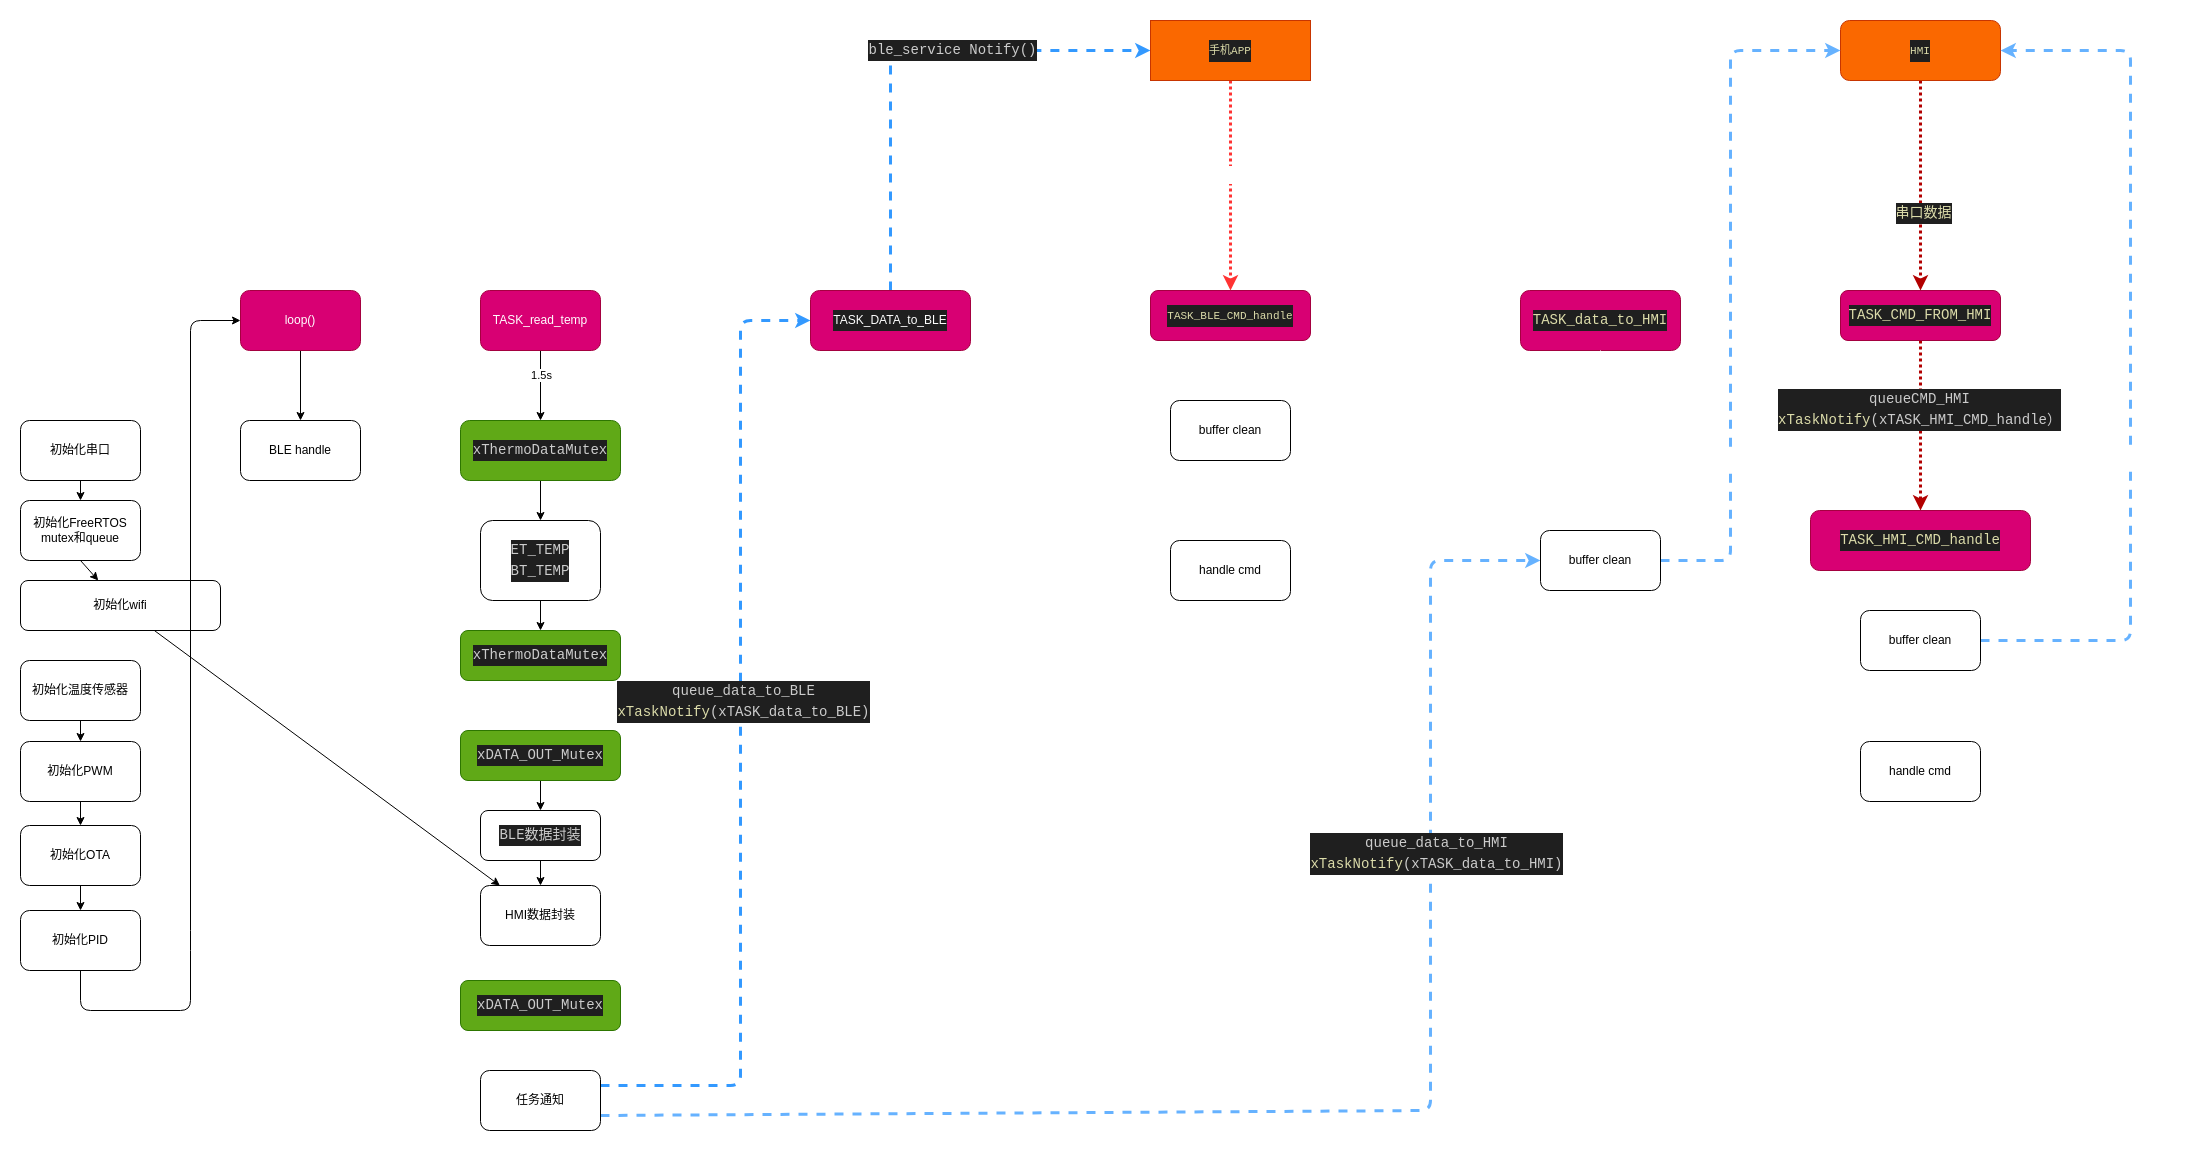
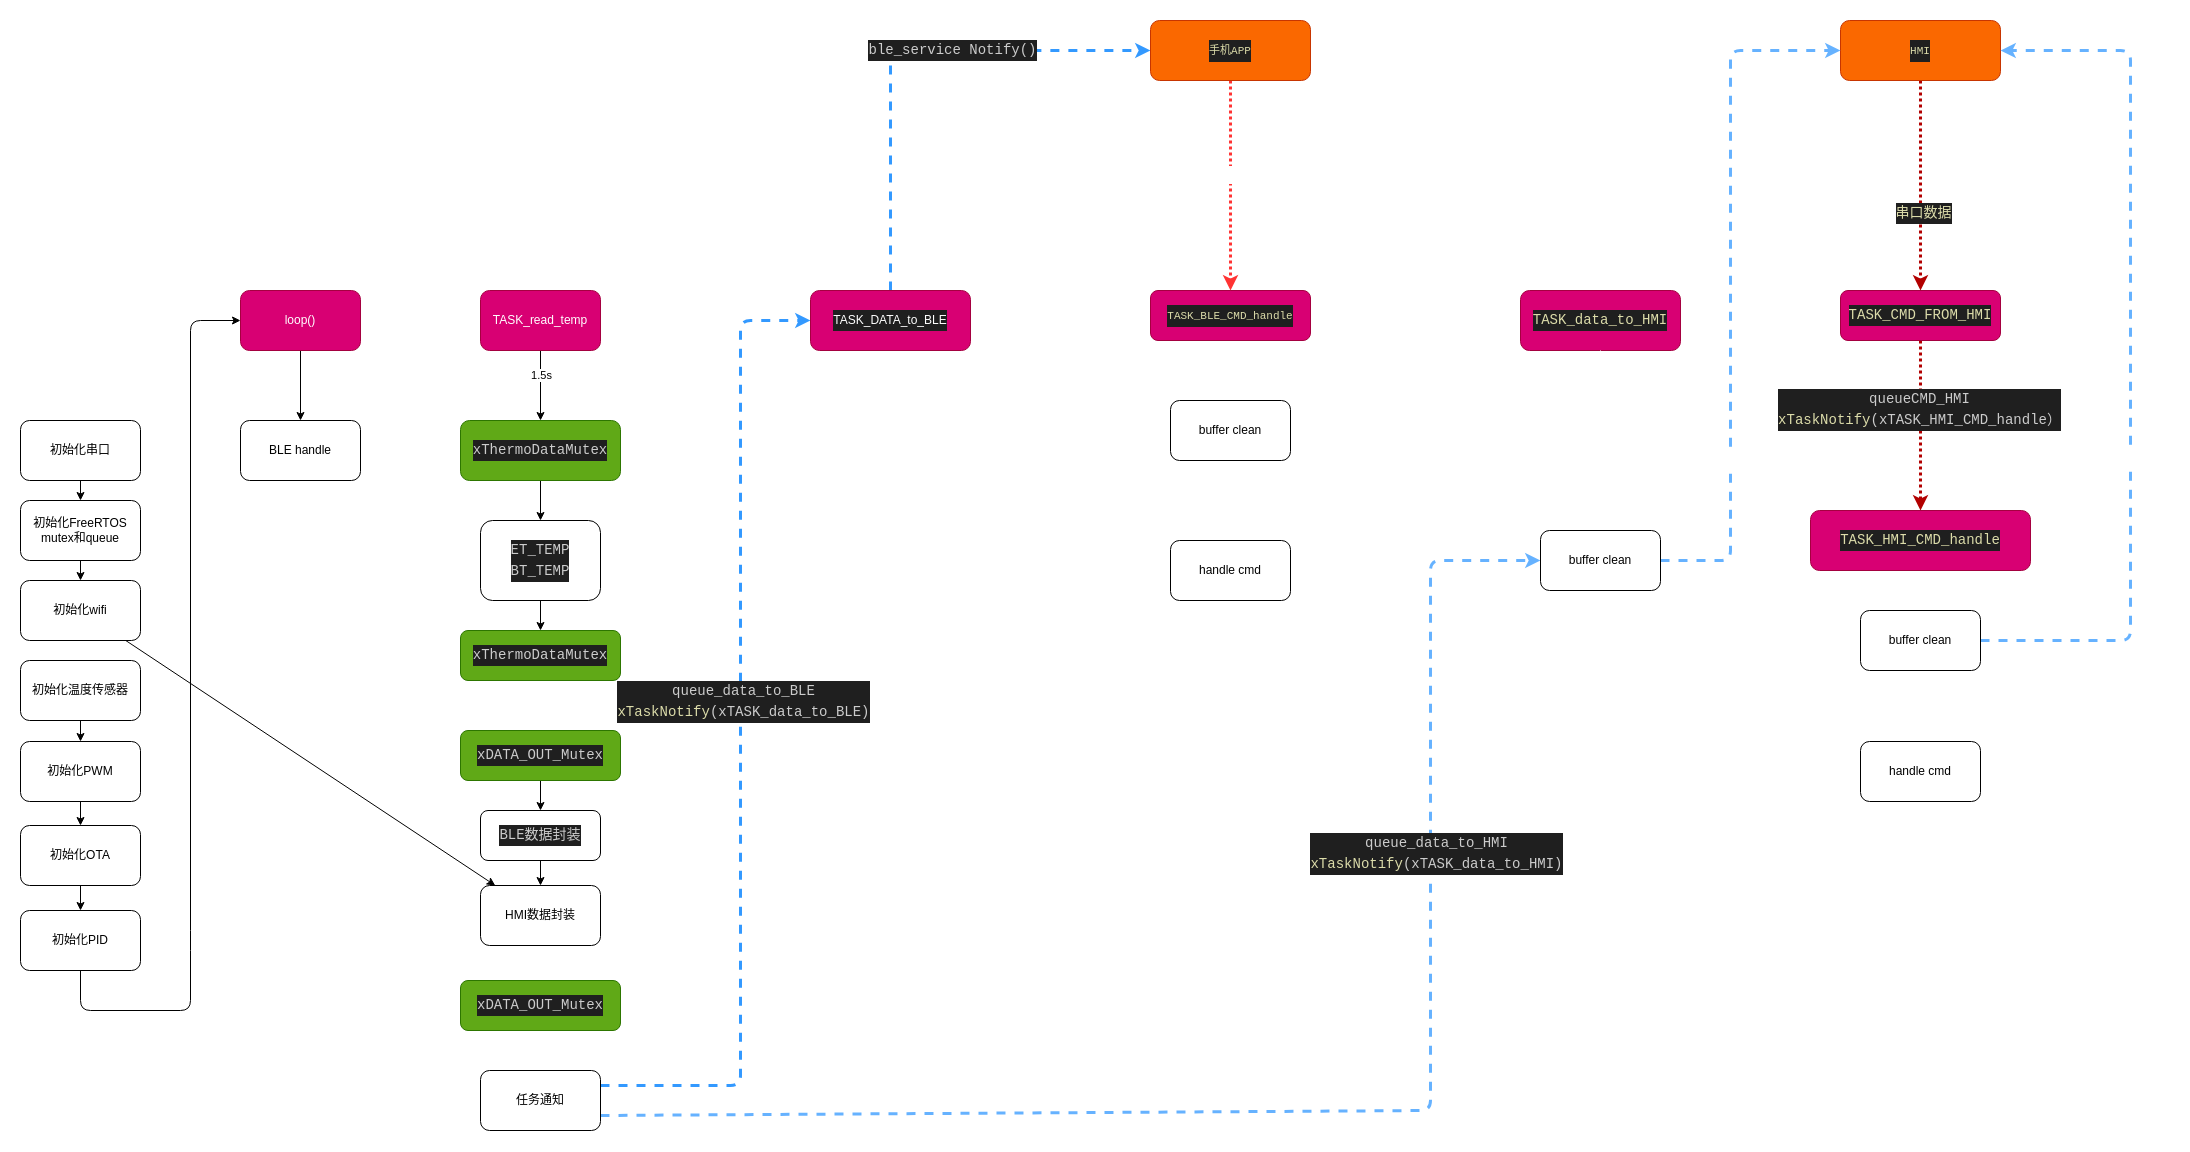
(1231, 51) -> (1231, 51)
(121, 606) -> (81, 611)
